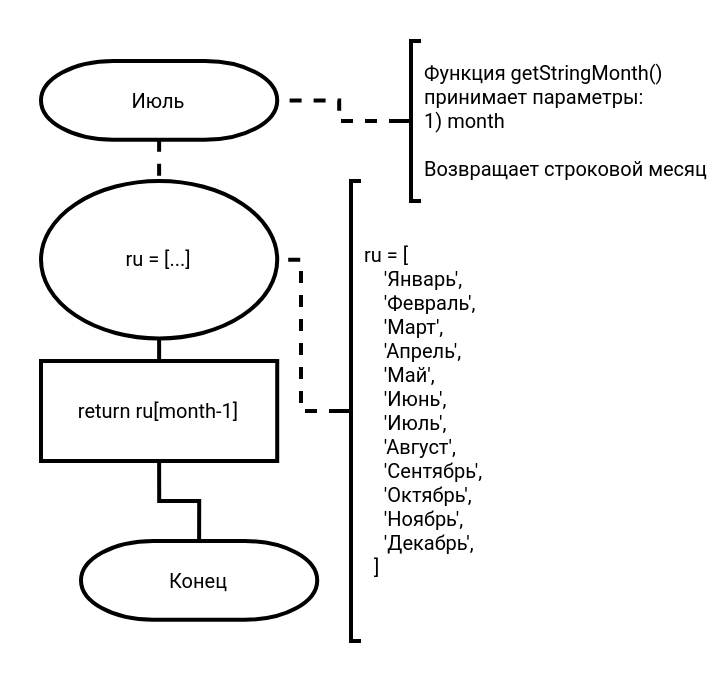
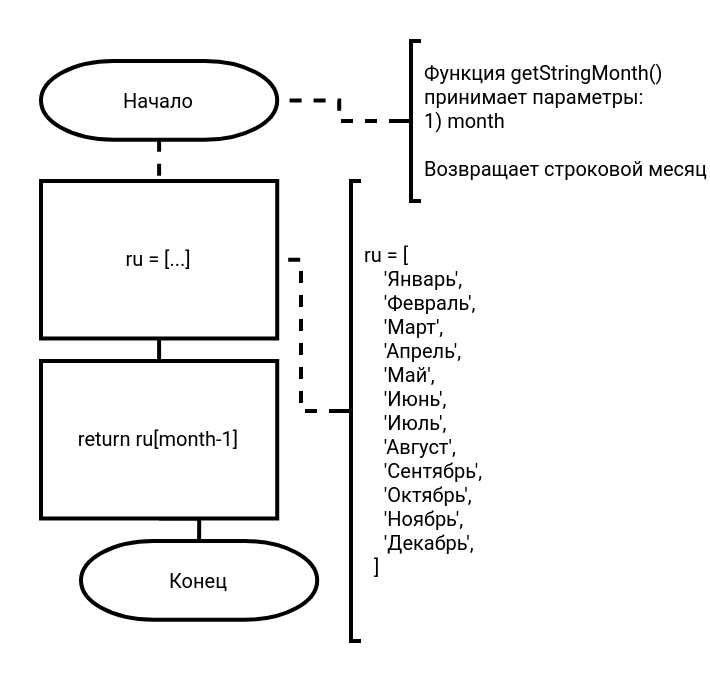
(159, 101) -> (159, 101)
(159, 260) -> (159, 260)
(159, 411) -> (159, 440)
